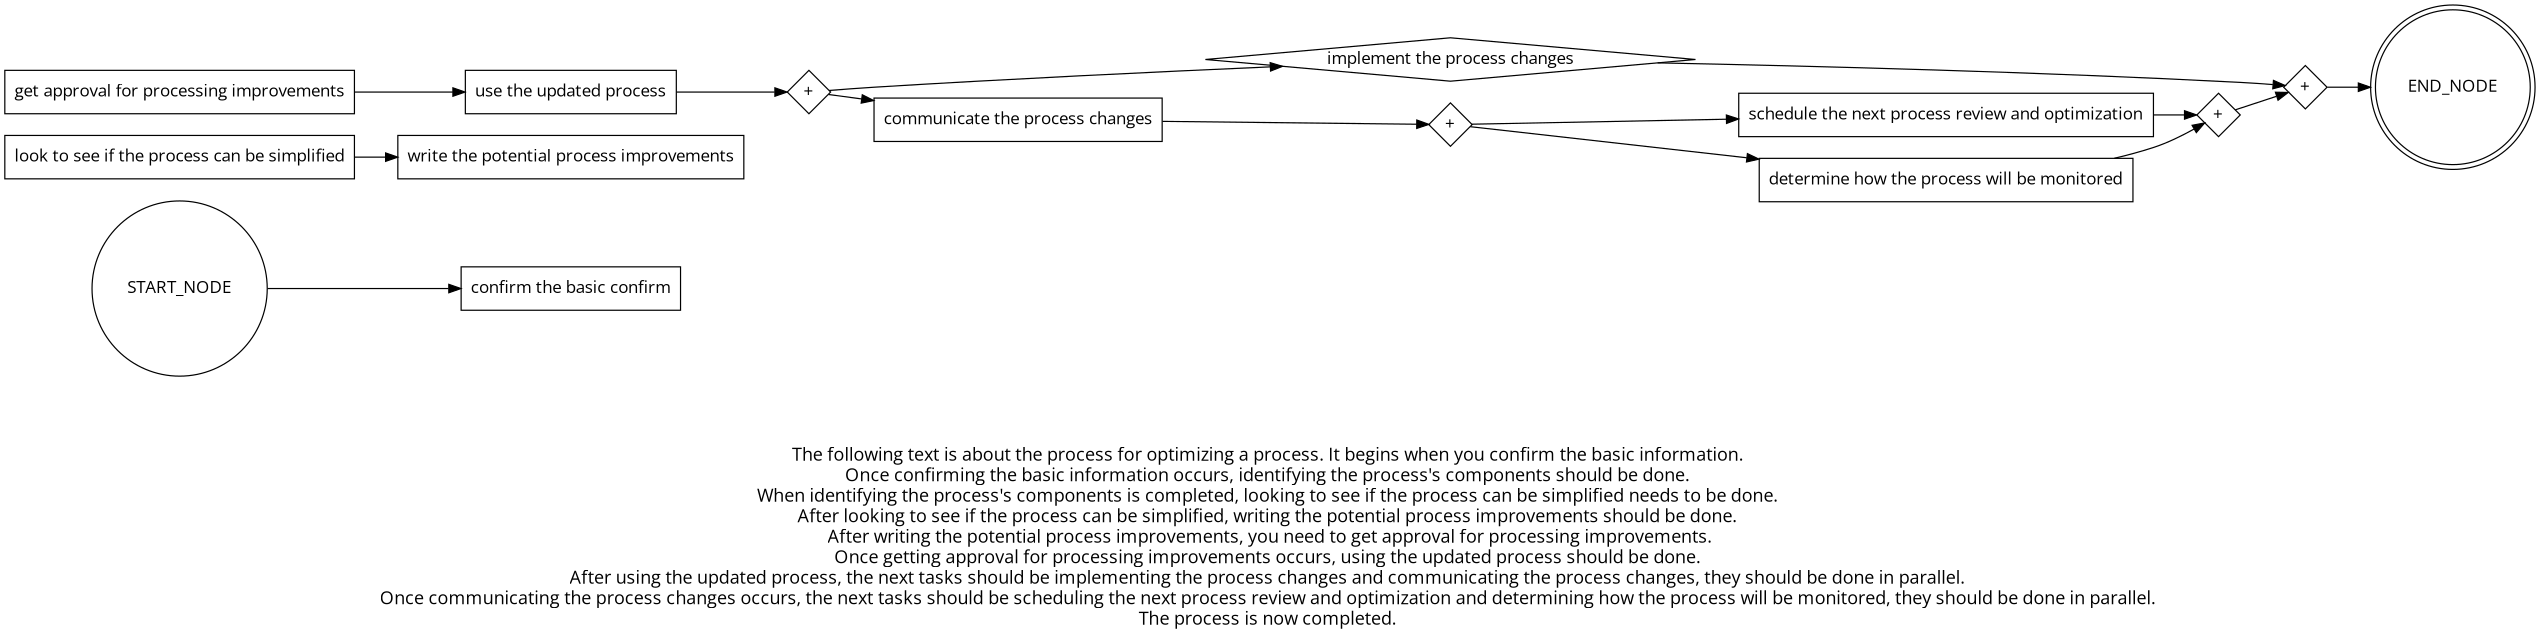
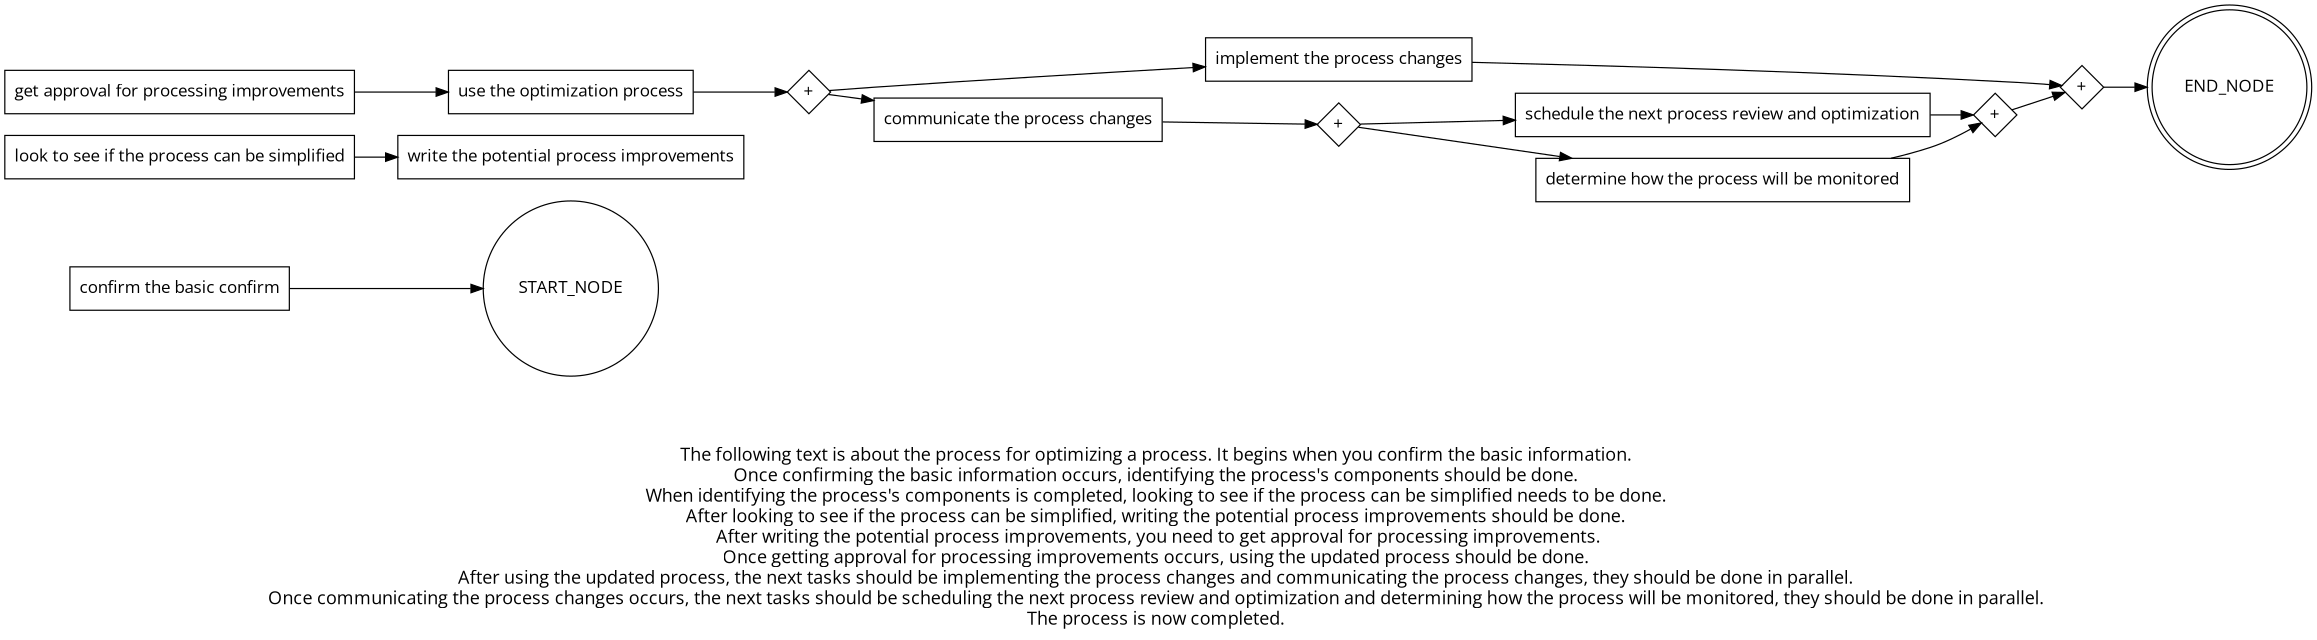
(1450, 59) -> (1339, 59)
(571, 92) -> (571, 92)
(358, 289) -> (380, 289)
